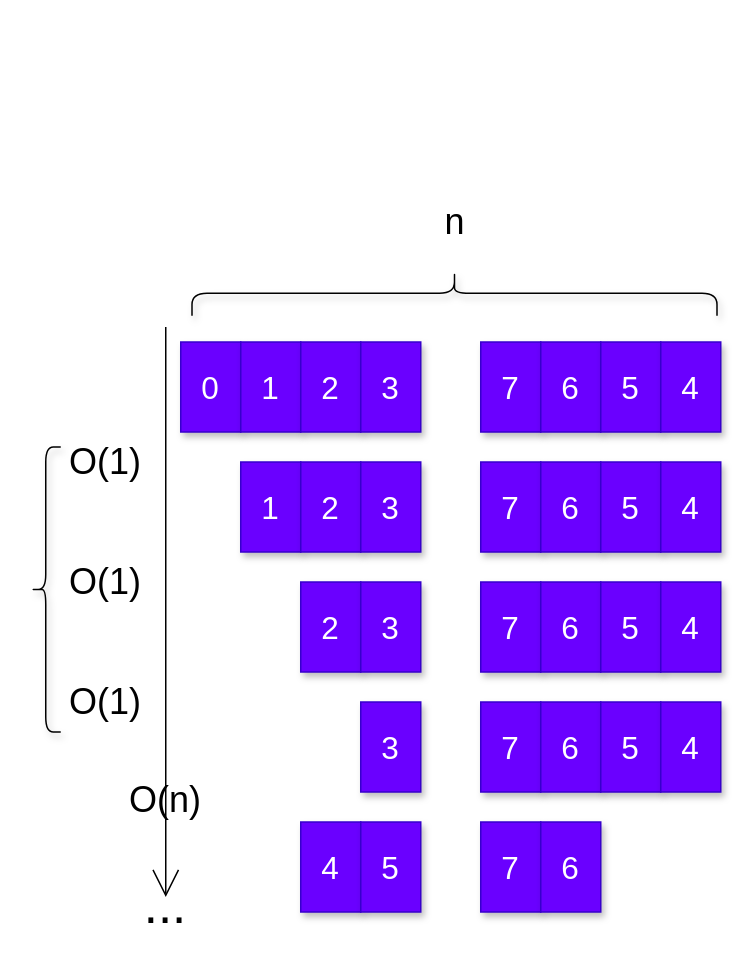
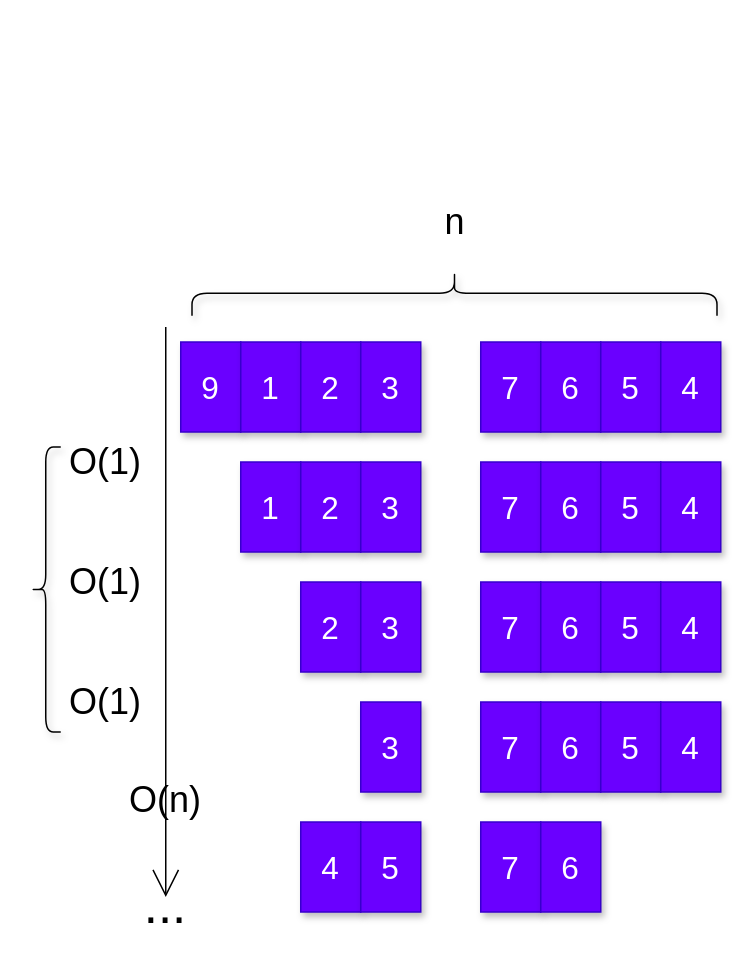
(211, 388) -> (211, 388)
